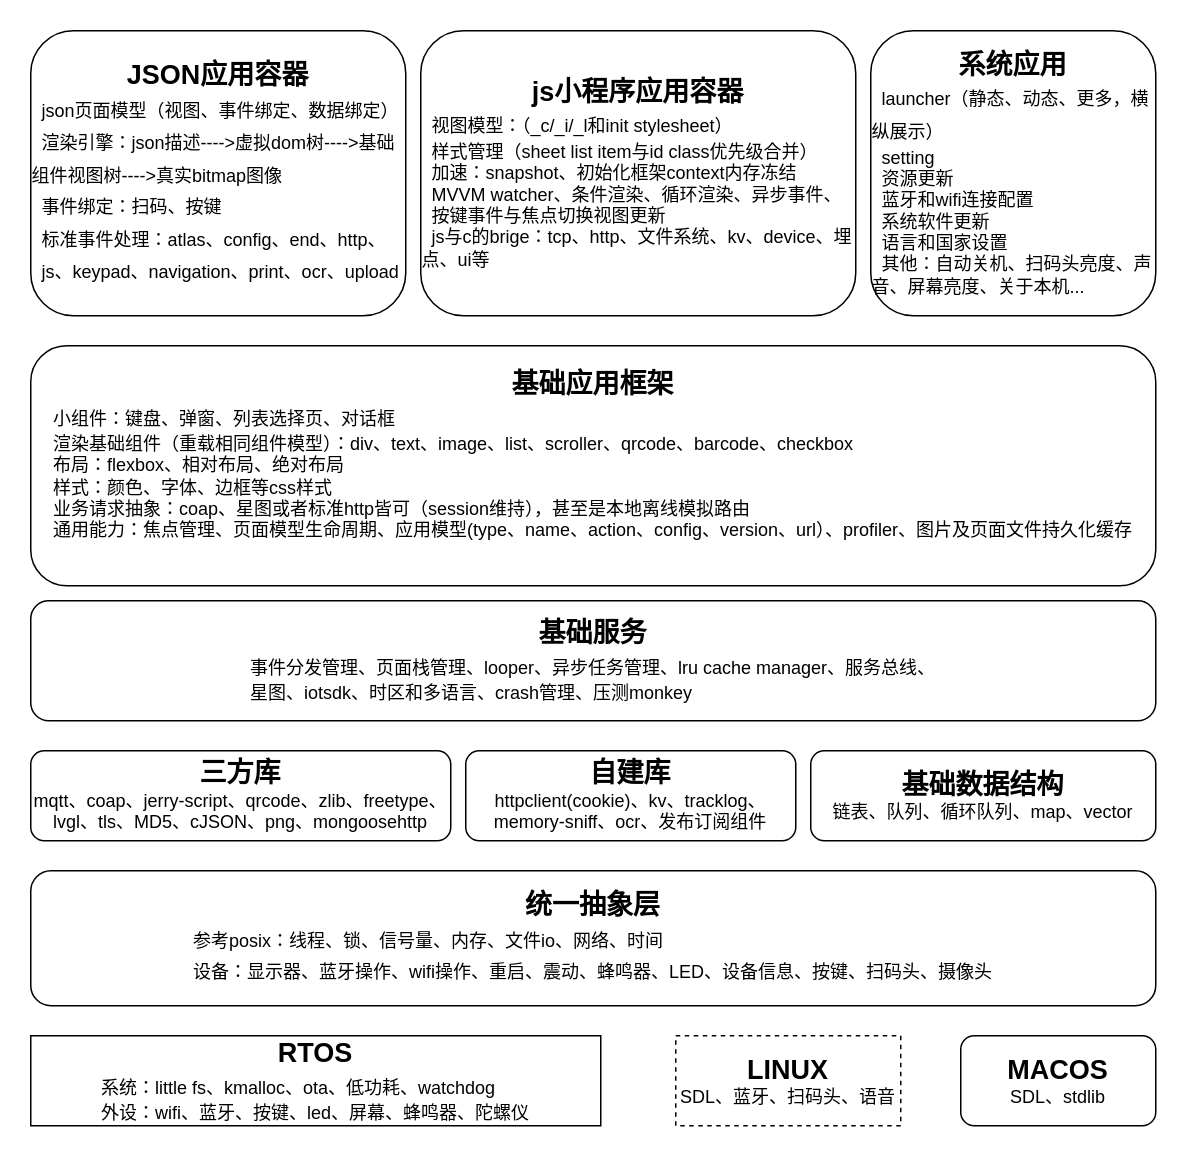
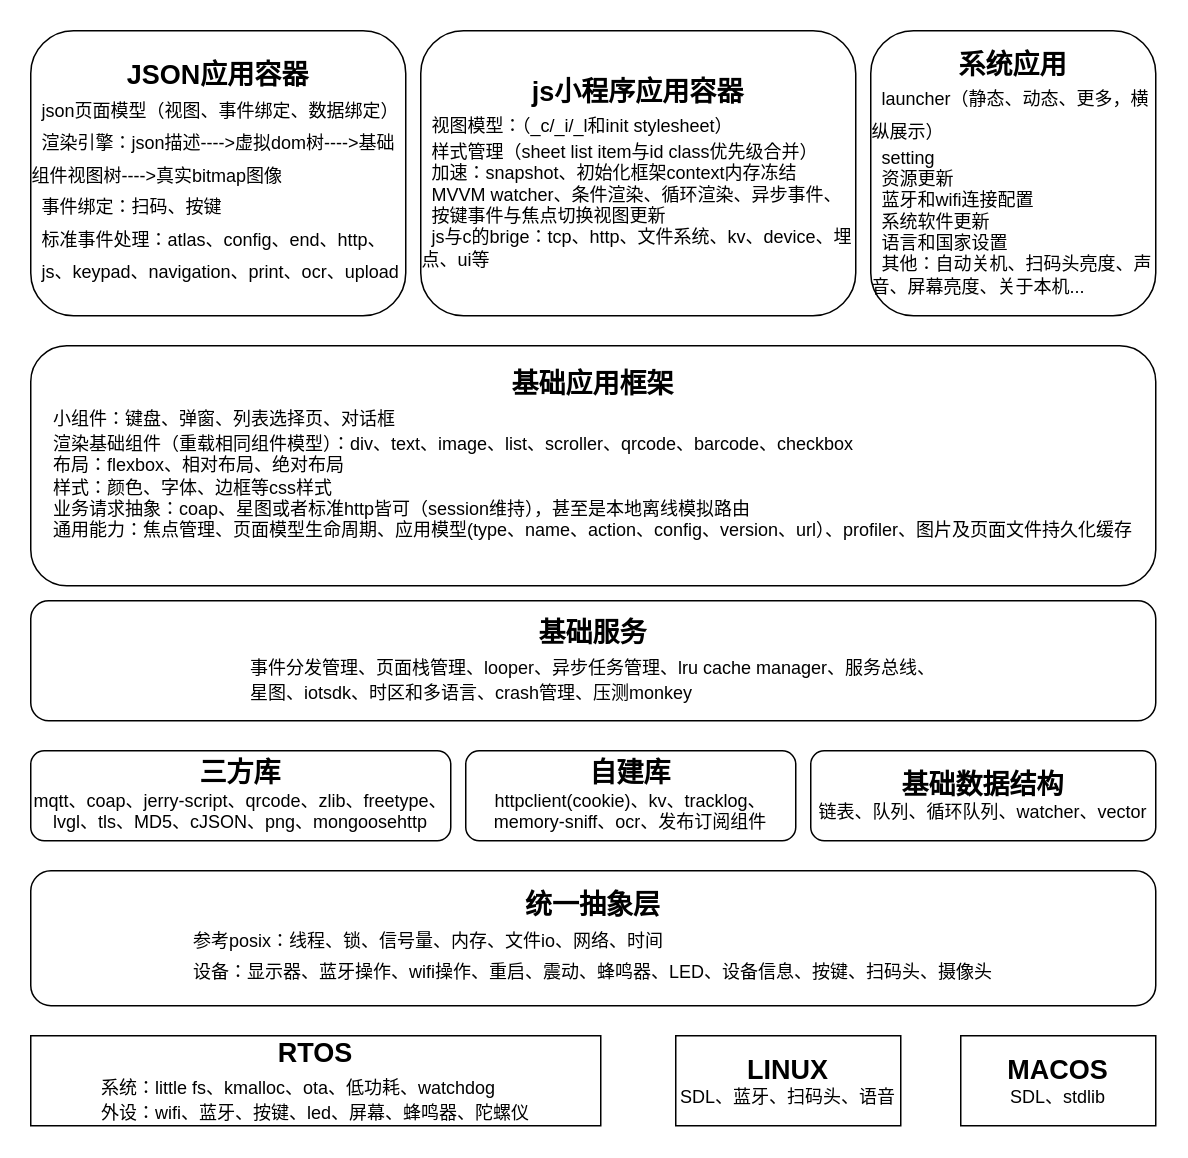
(983, 796) -> (983, 796)
(788, 1081) -> (788, 1081)
(1058, 1081) -> (1058, 1081)
